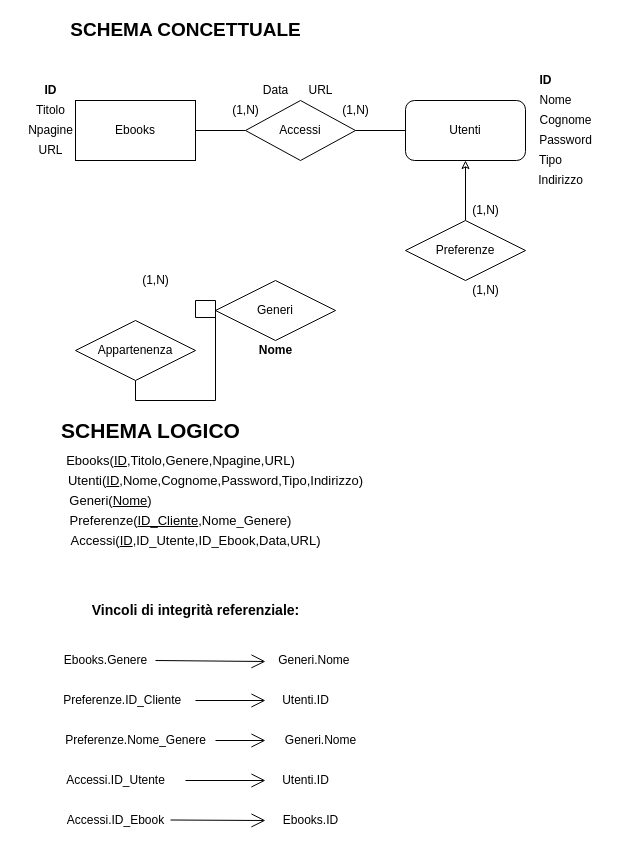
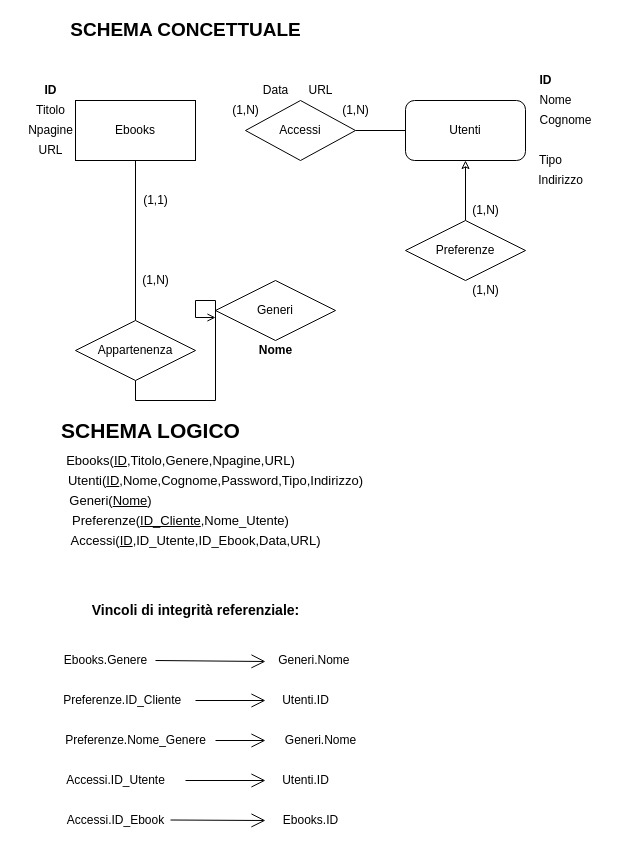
(221, 131) -> none
(566, 141) -> none
none -> (156, 201)
none -> (136, 241)
(210, 318) -> (209, 318)
(181, 521) -> (181, 521)
